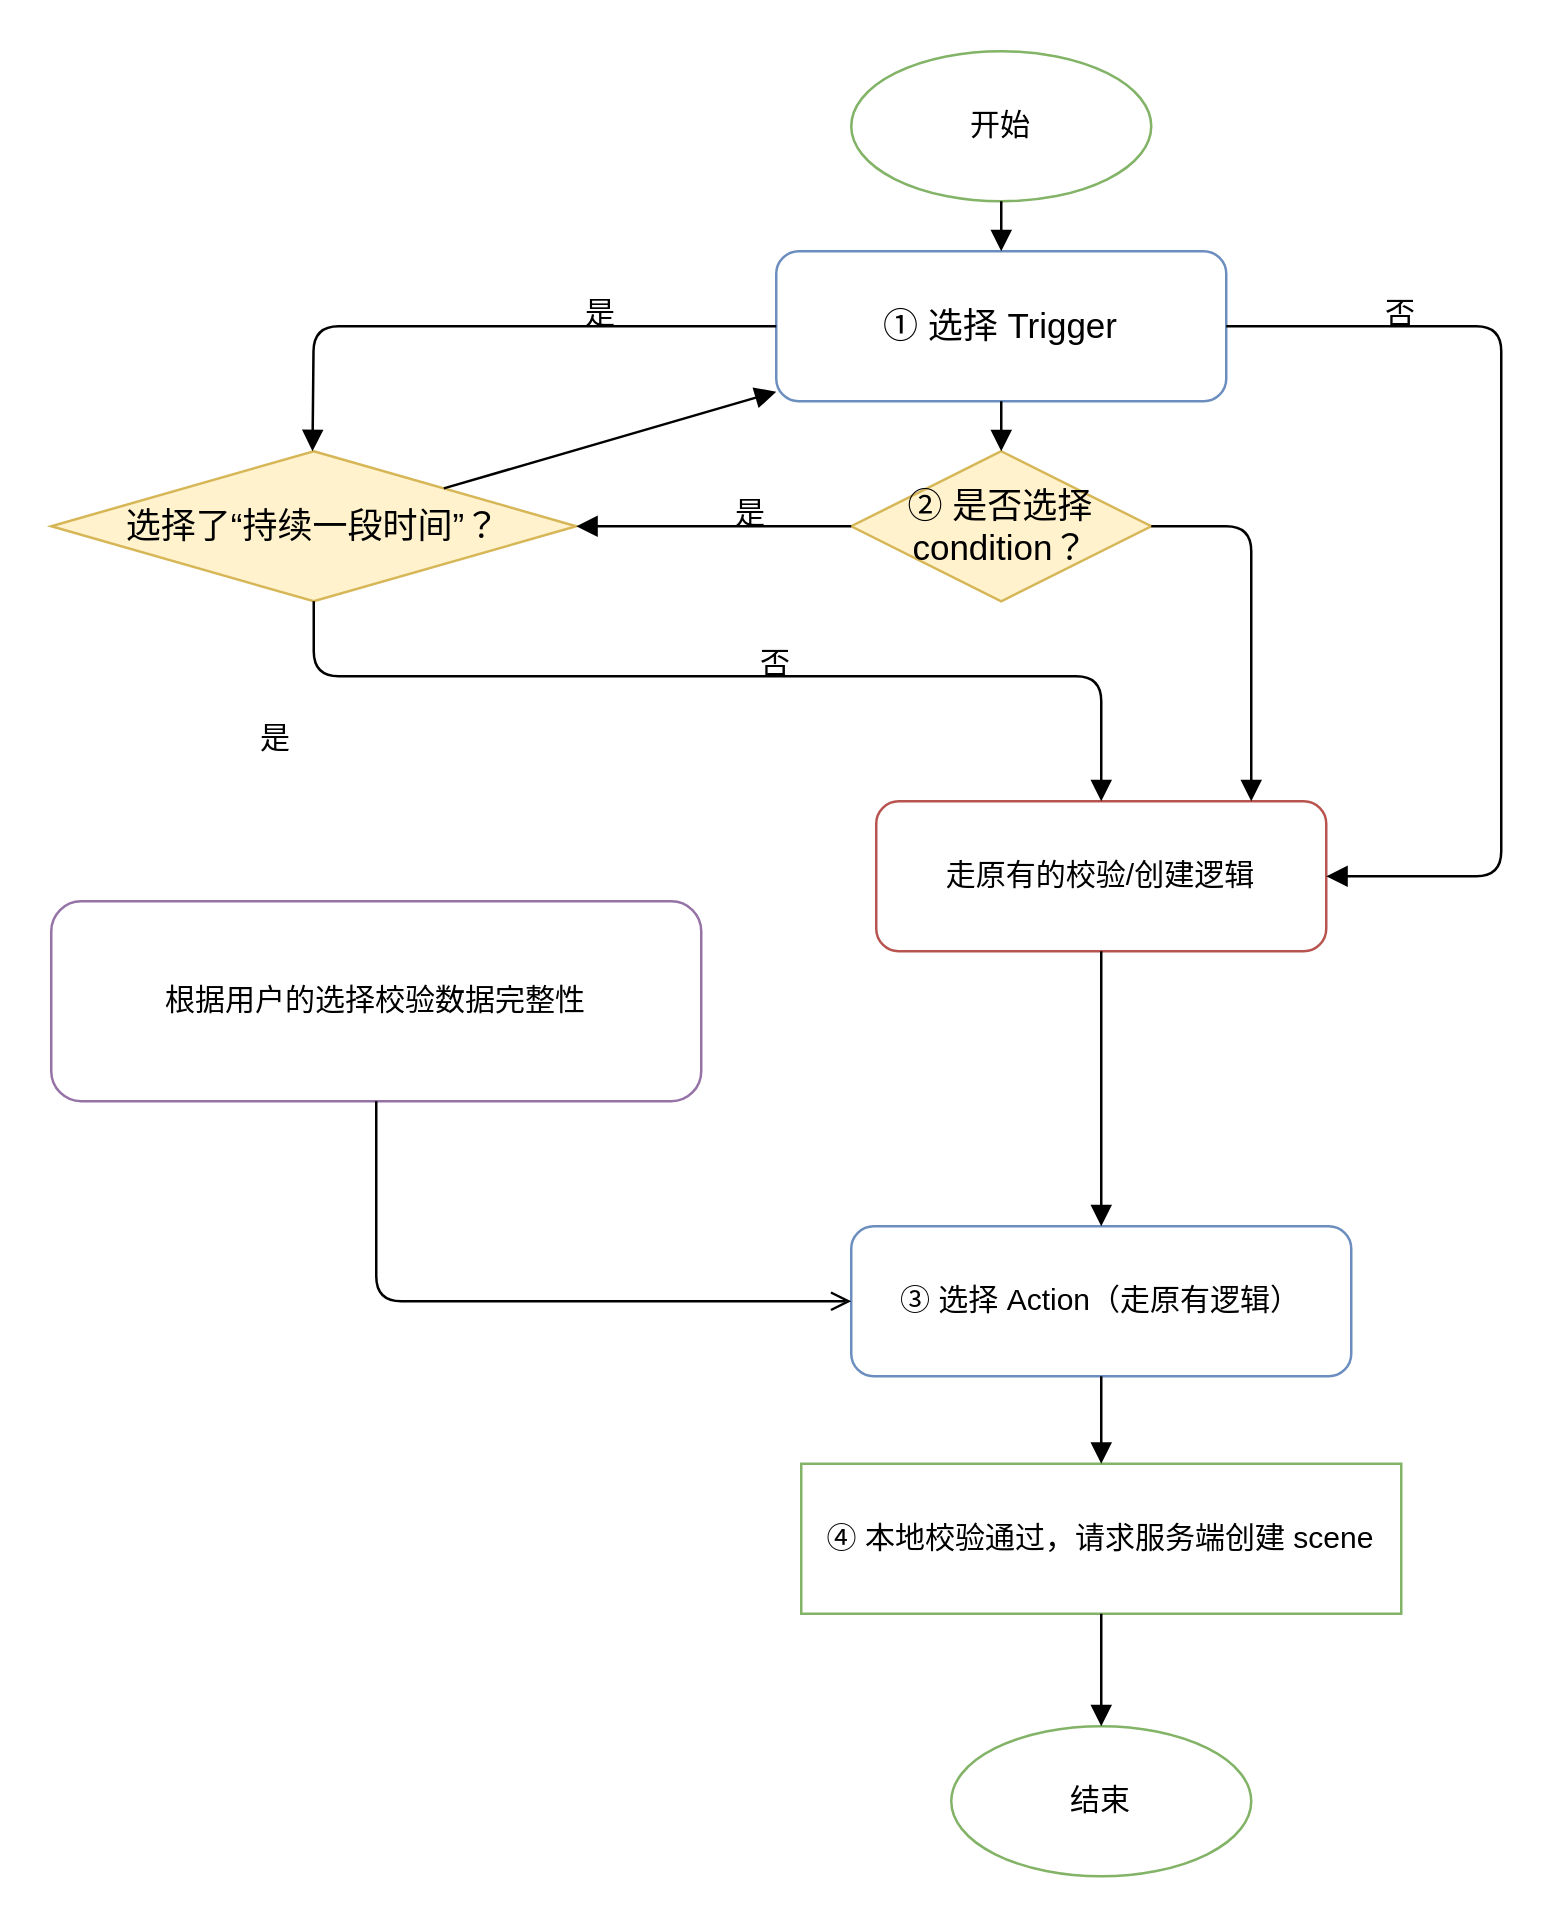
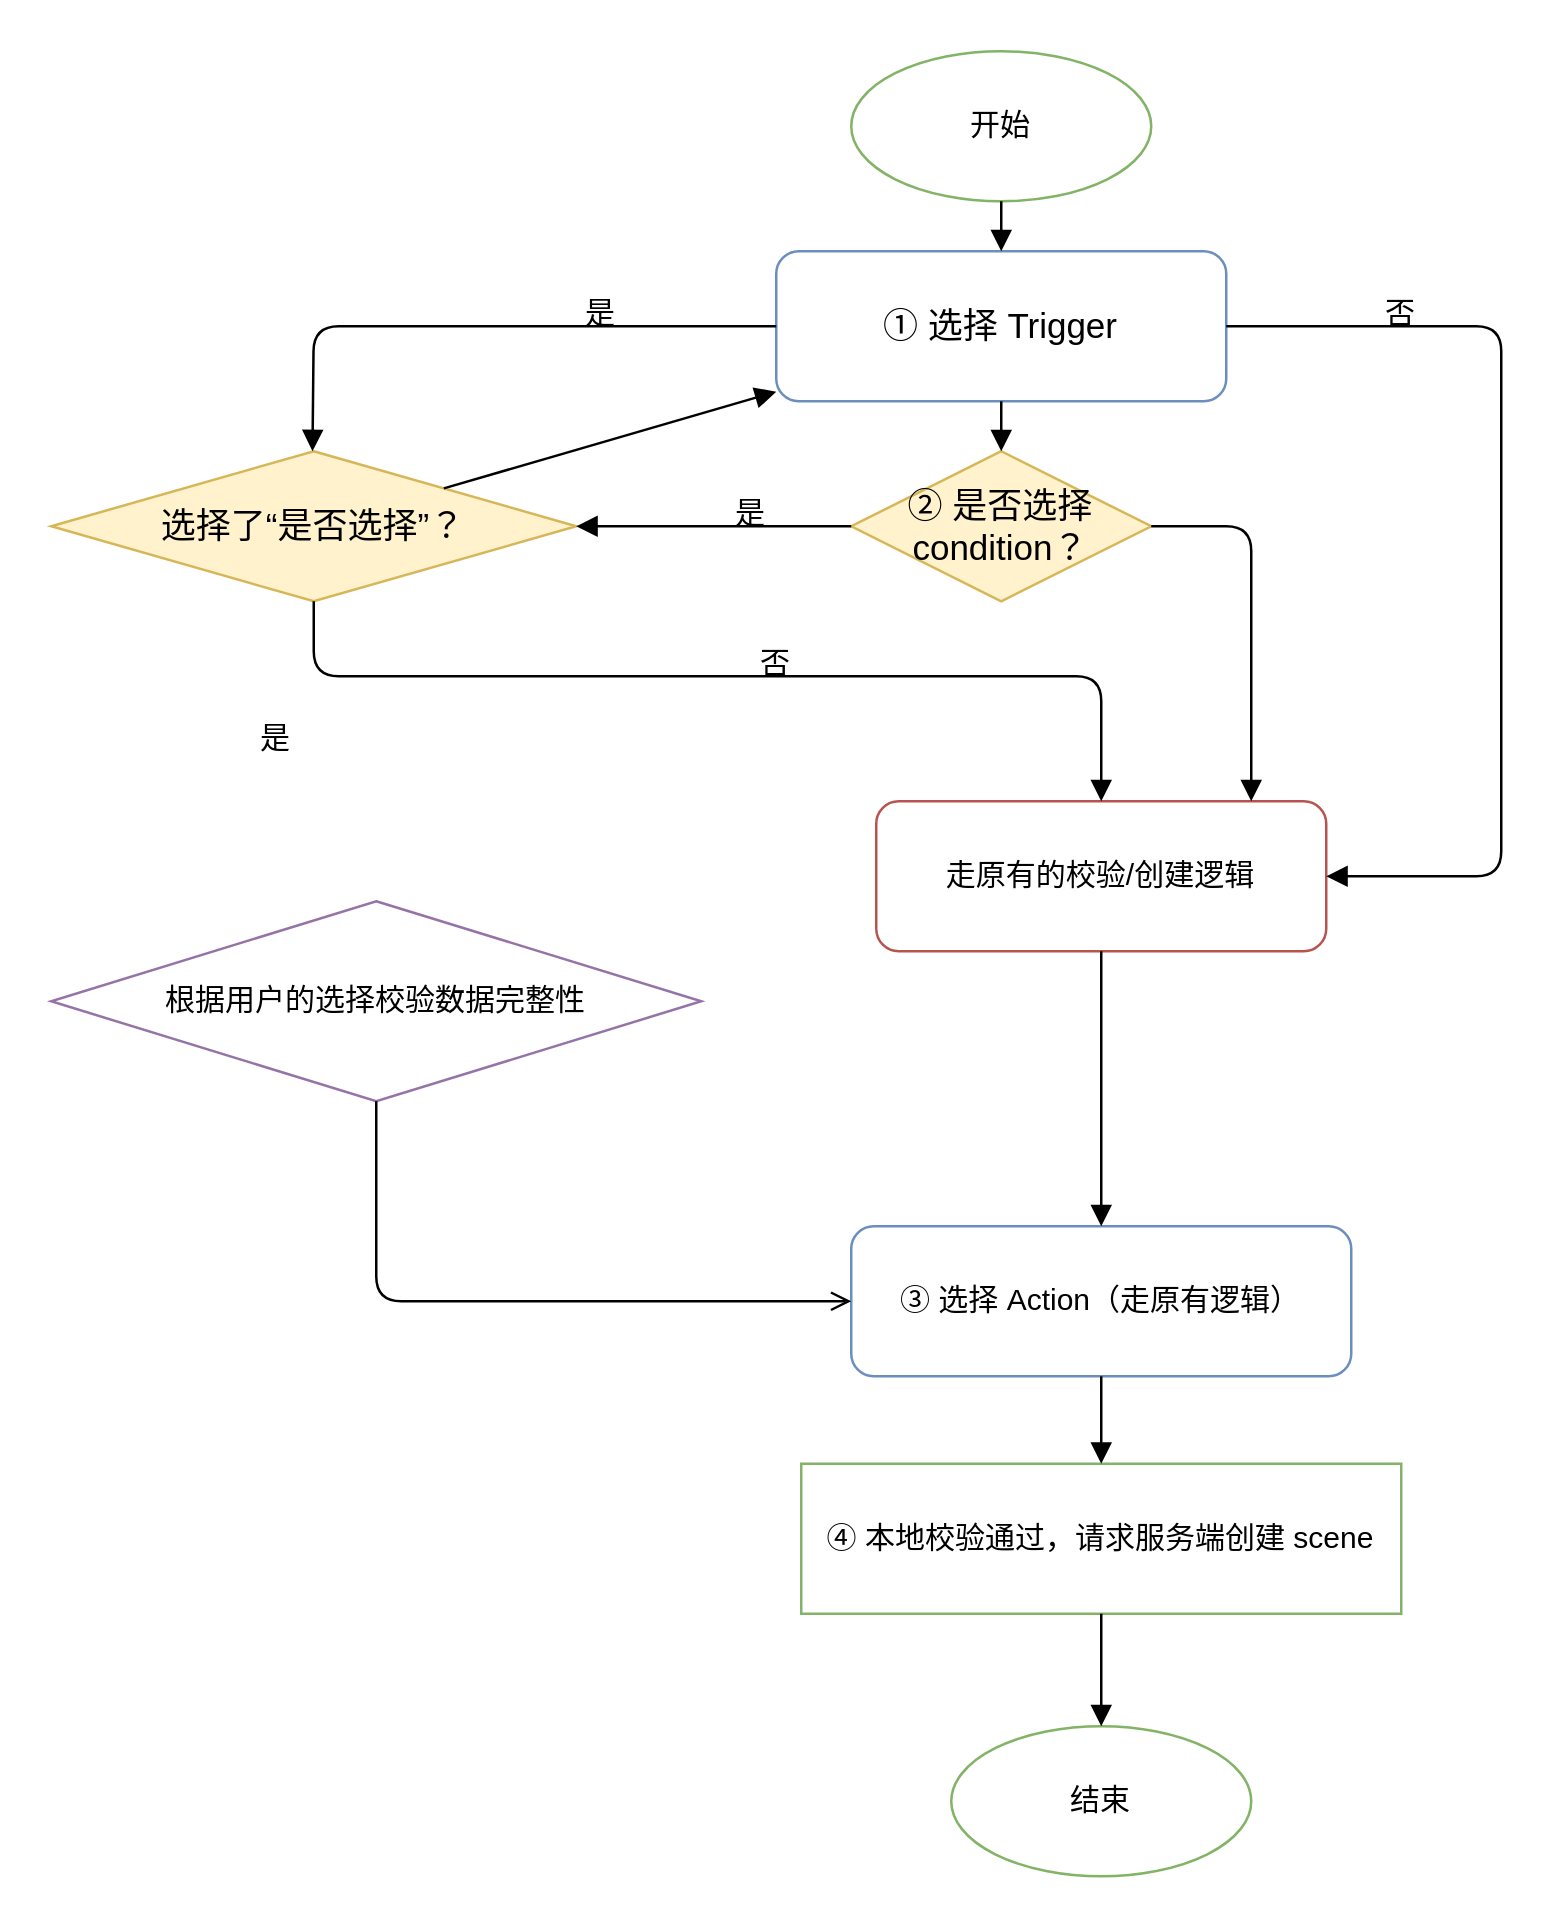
(314, 526) -> (314, 526)
(376, 1001) -> (376, 1001)
